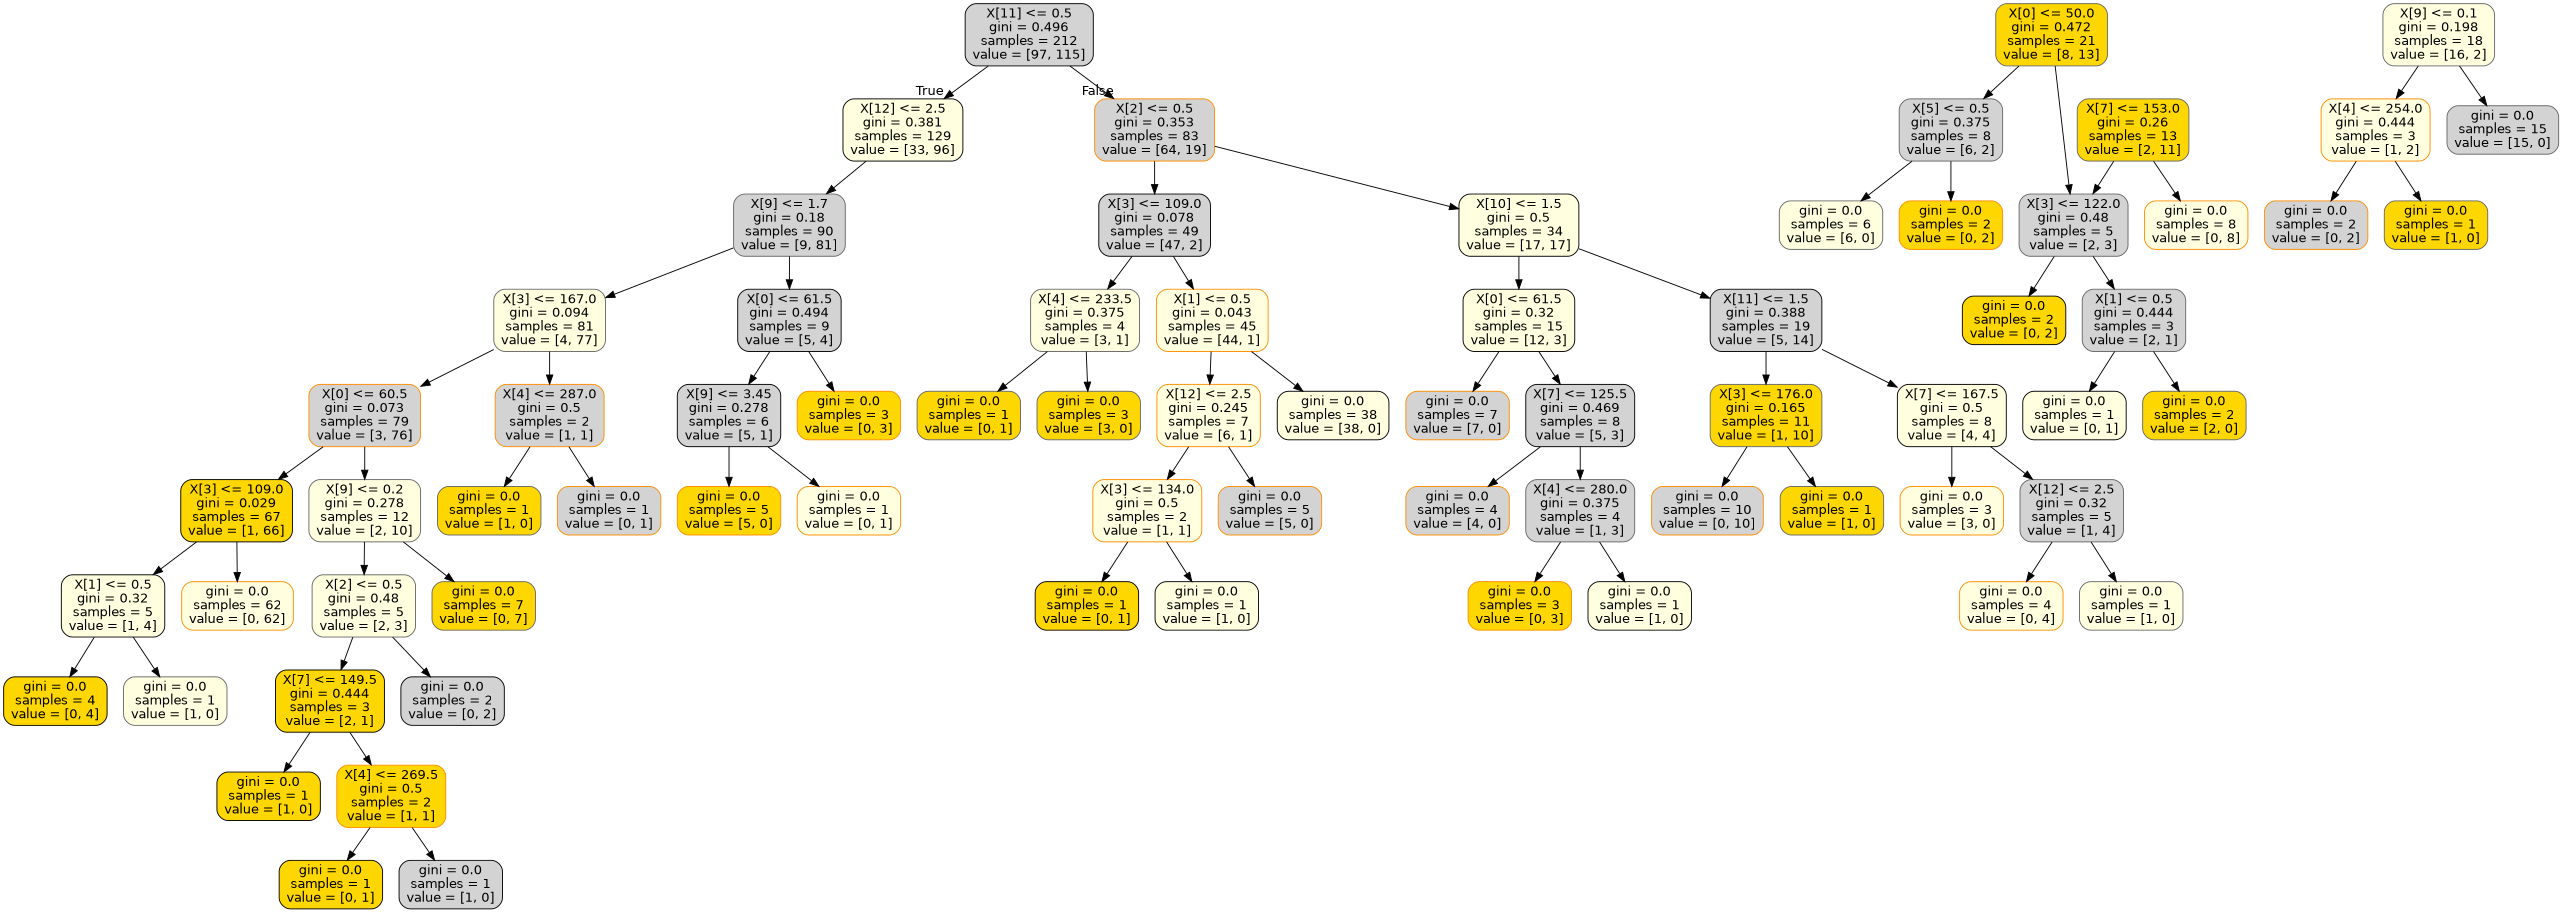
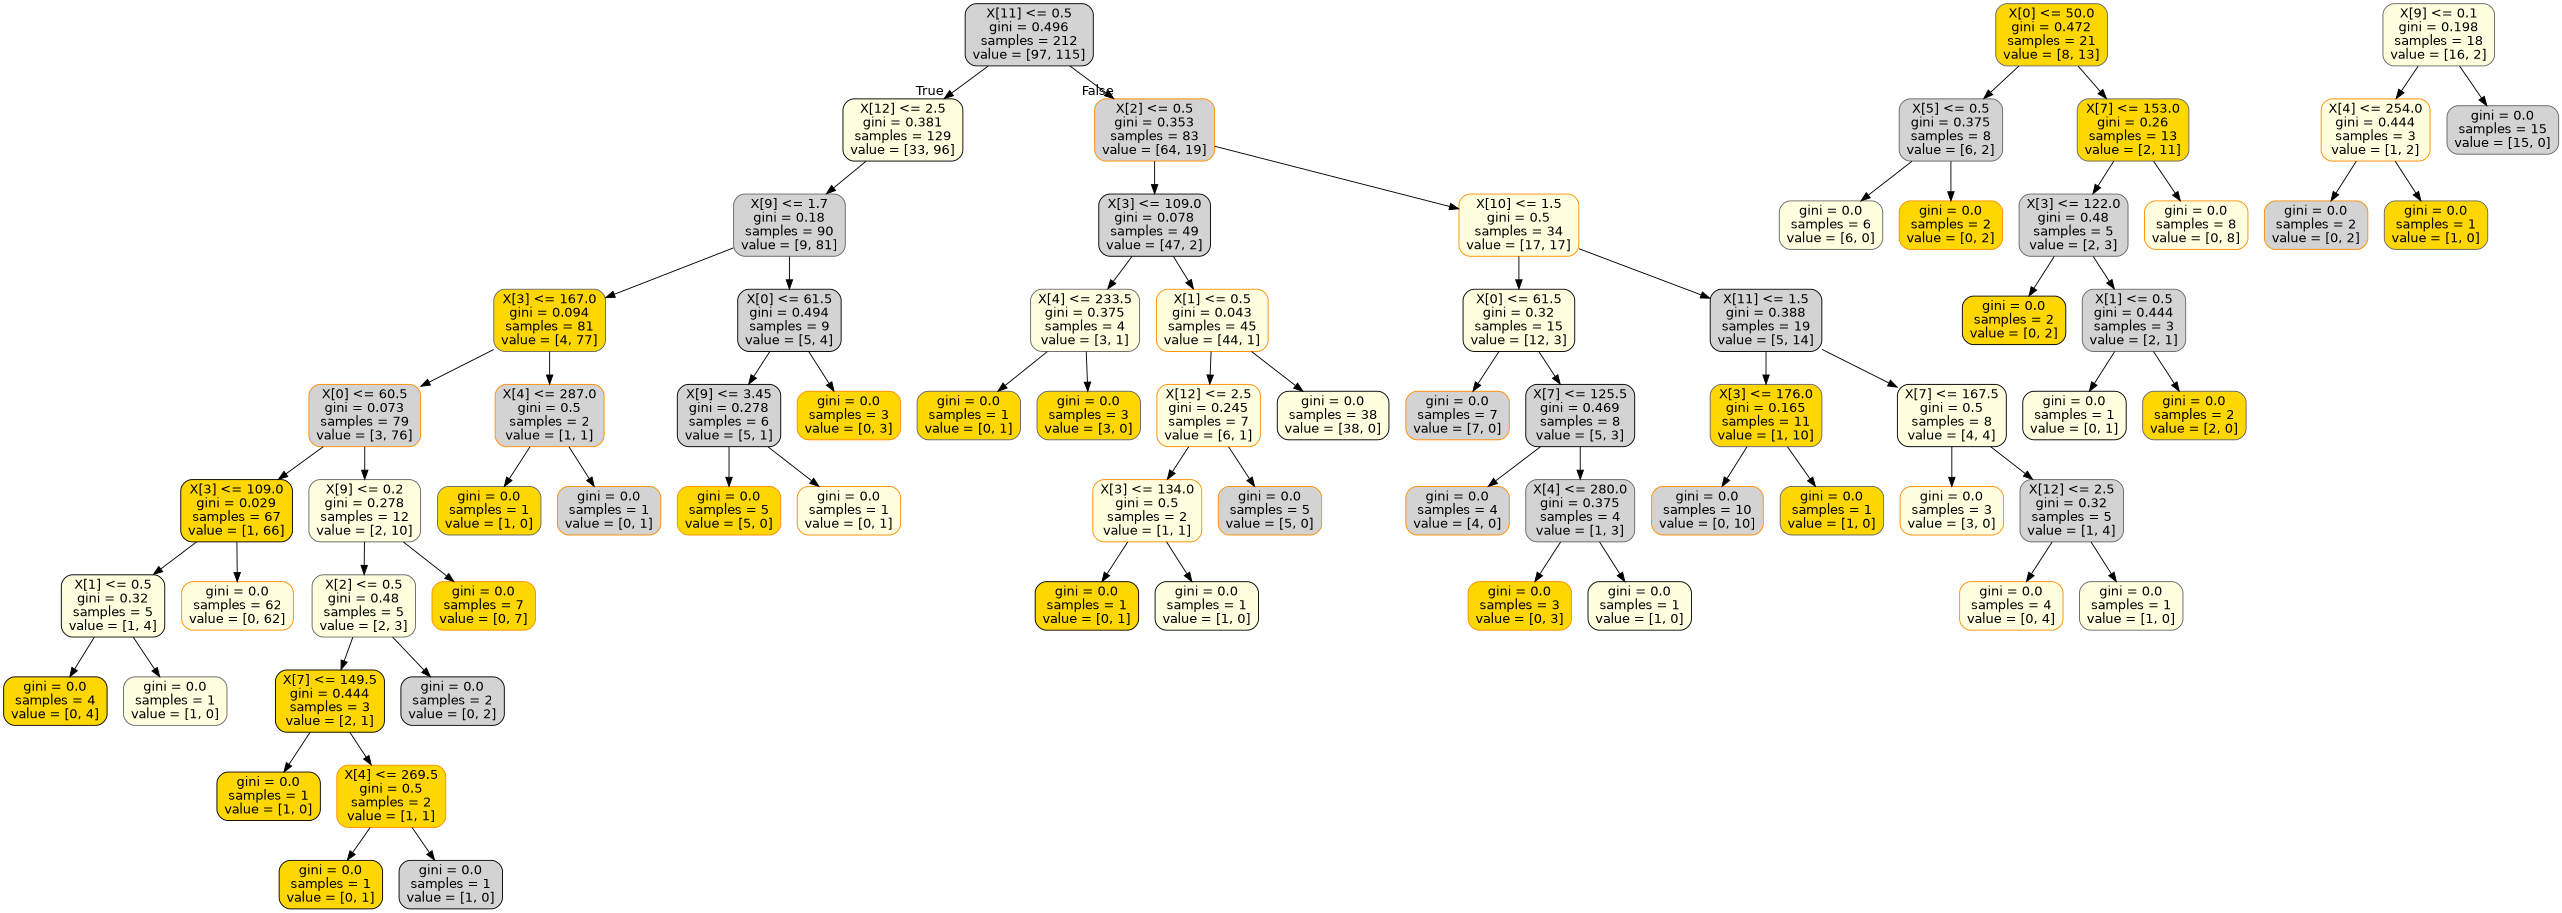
(2062, 125) -> (2089, 79)
(1519, 225) -> (1519, 225)
(550, 320) -> (550, 320)
(484, 606) -> (484, 606)
